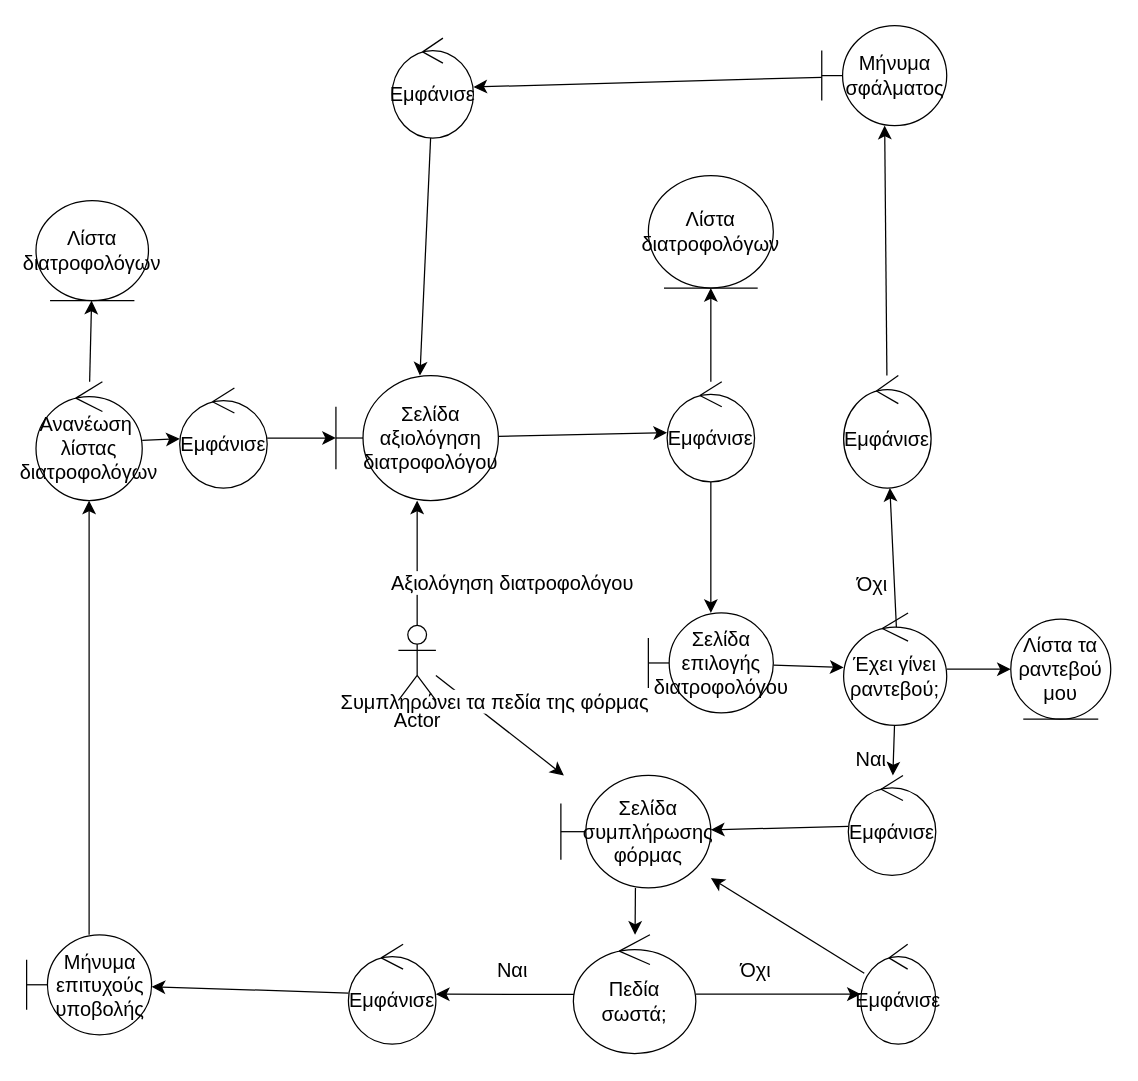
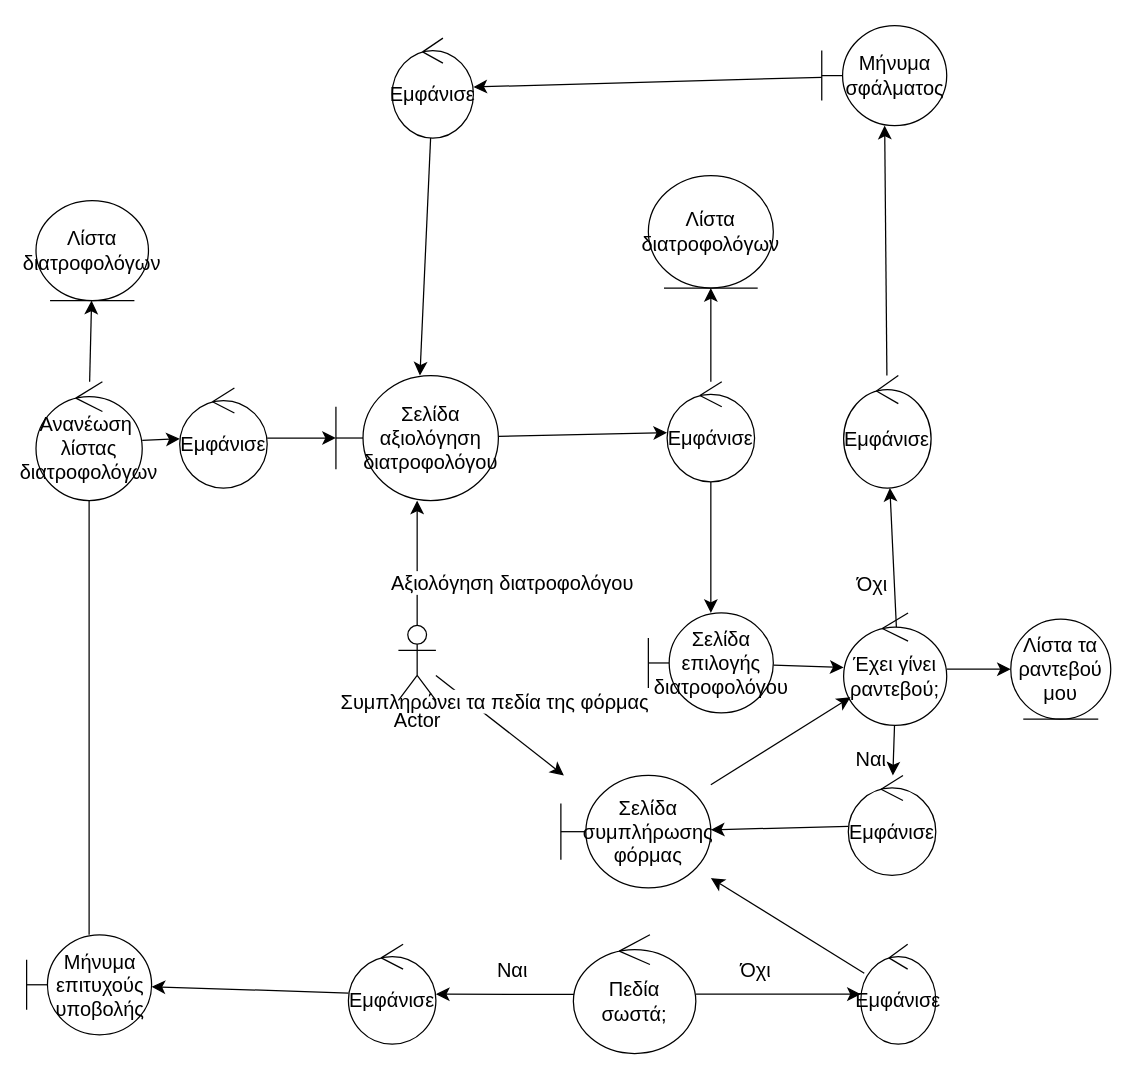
(89, 512) -> (89, 507)
(635, 907) -> (778, 743)
